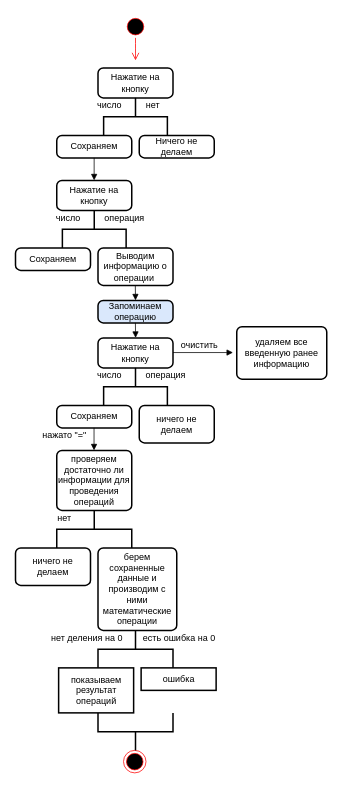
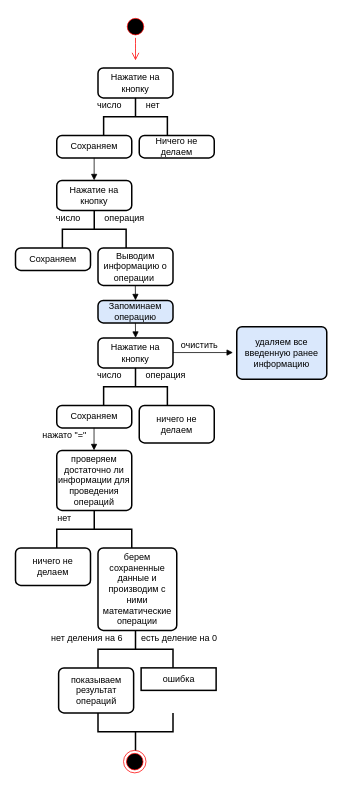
(282, 353) -> (282, 353)
(87, 638) -> (87, 638)
(179, 638) -> (179, 638)
(96, 690) -> (96, 690)
